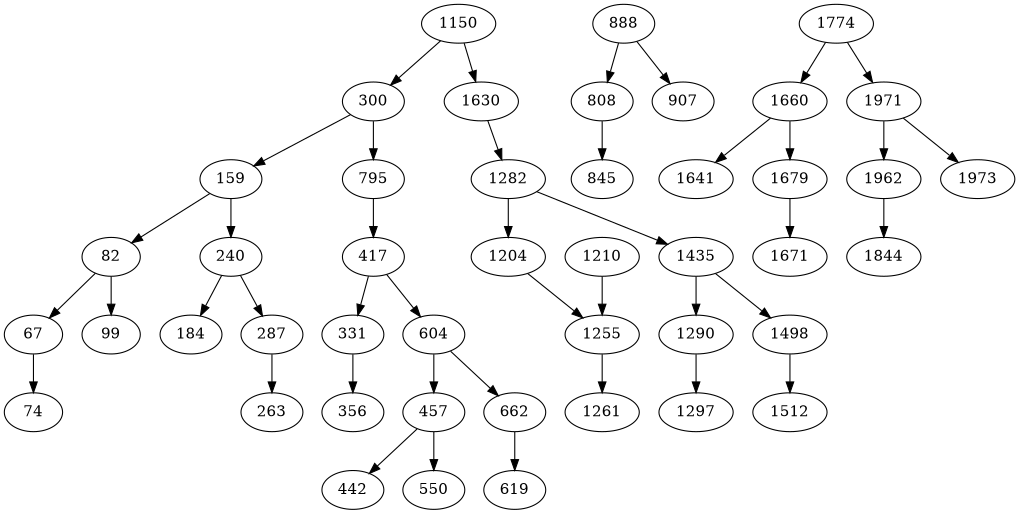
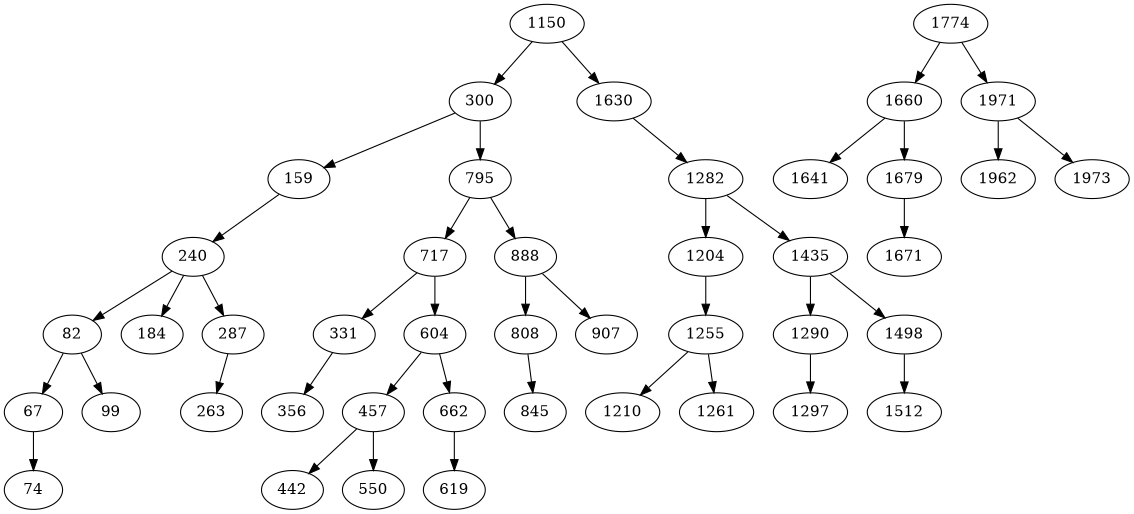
none -> (500, 213)
(175, 215) -> (137, 293)
(373, 257) -> (435, 257)
(884, 257) -> none
(602, 290) -> (668, 370)
